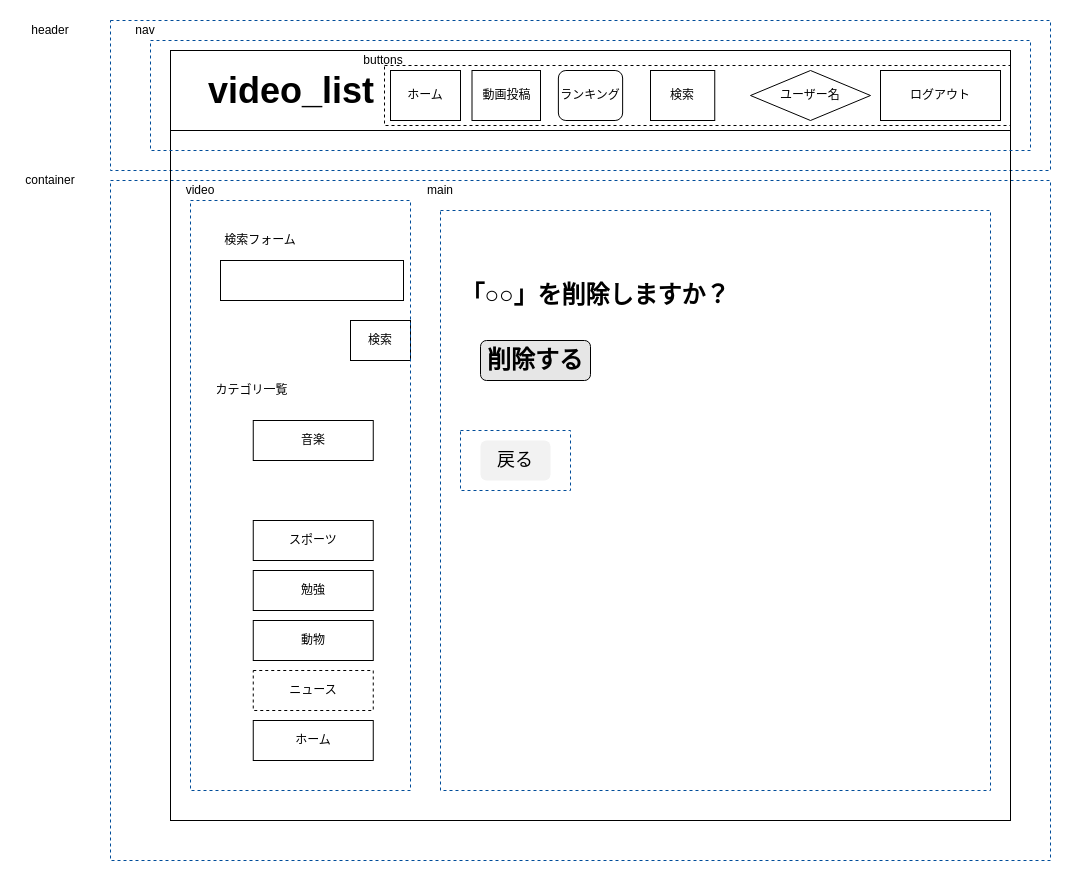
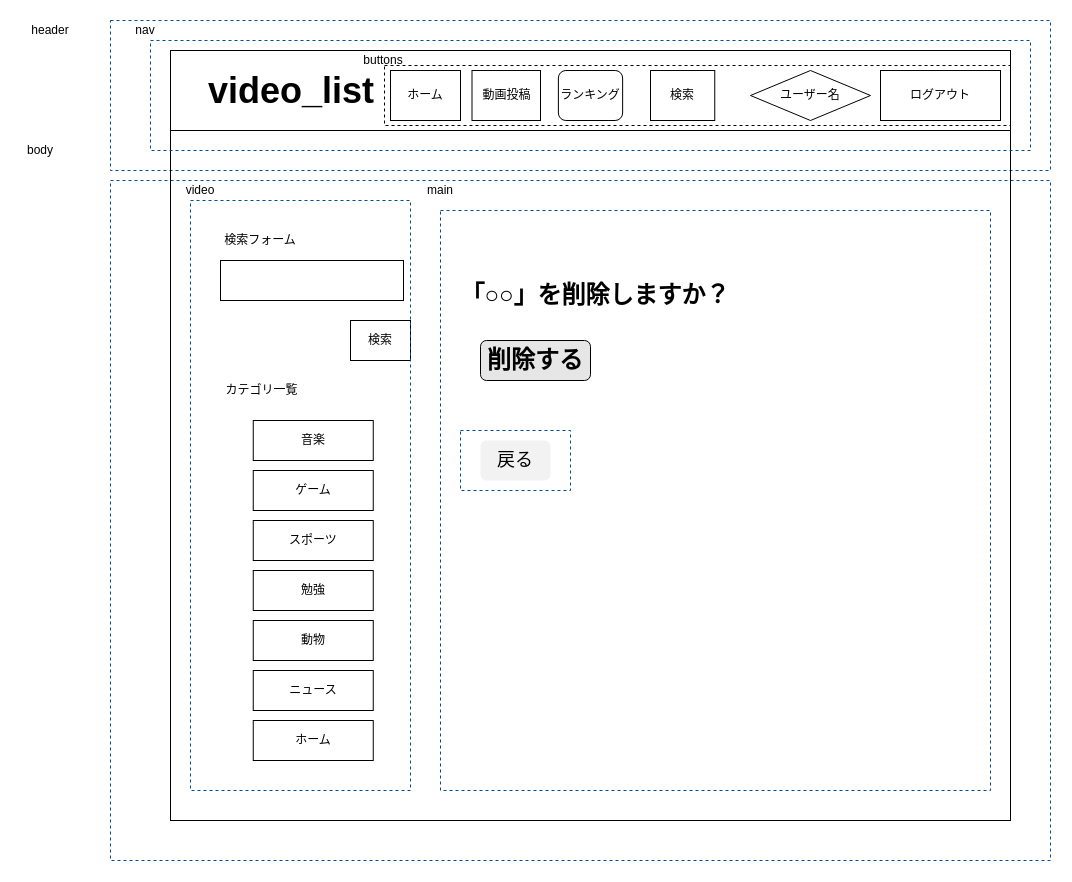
none -> (41, 151)
(51, 181) -> none
(252, 391) -> (262, 391)
none -> (313, 491)
(313, 691) -> (313, 691)
